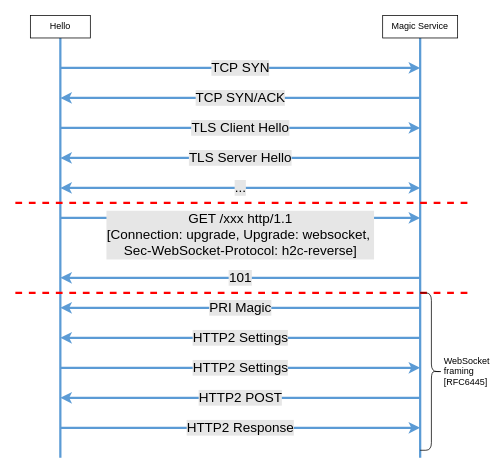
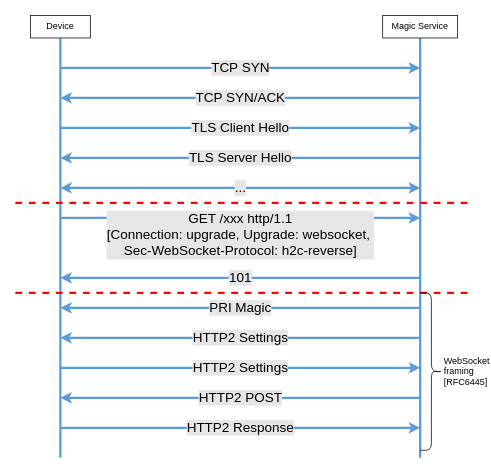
(60, 27) -> (60, 27)
